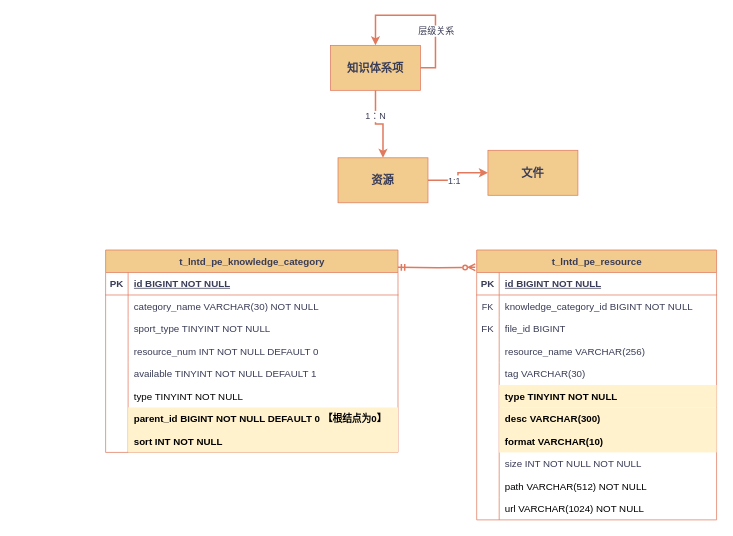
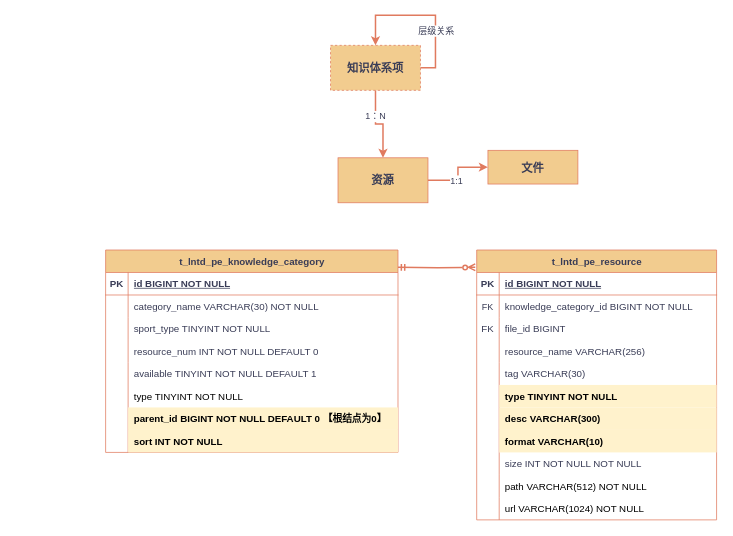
(375, 68) -> (375, 68)
(533, 173) -> (533, 167)
